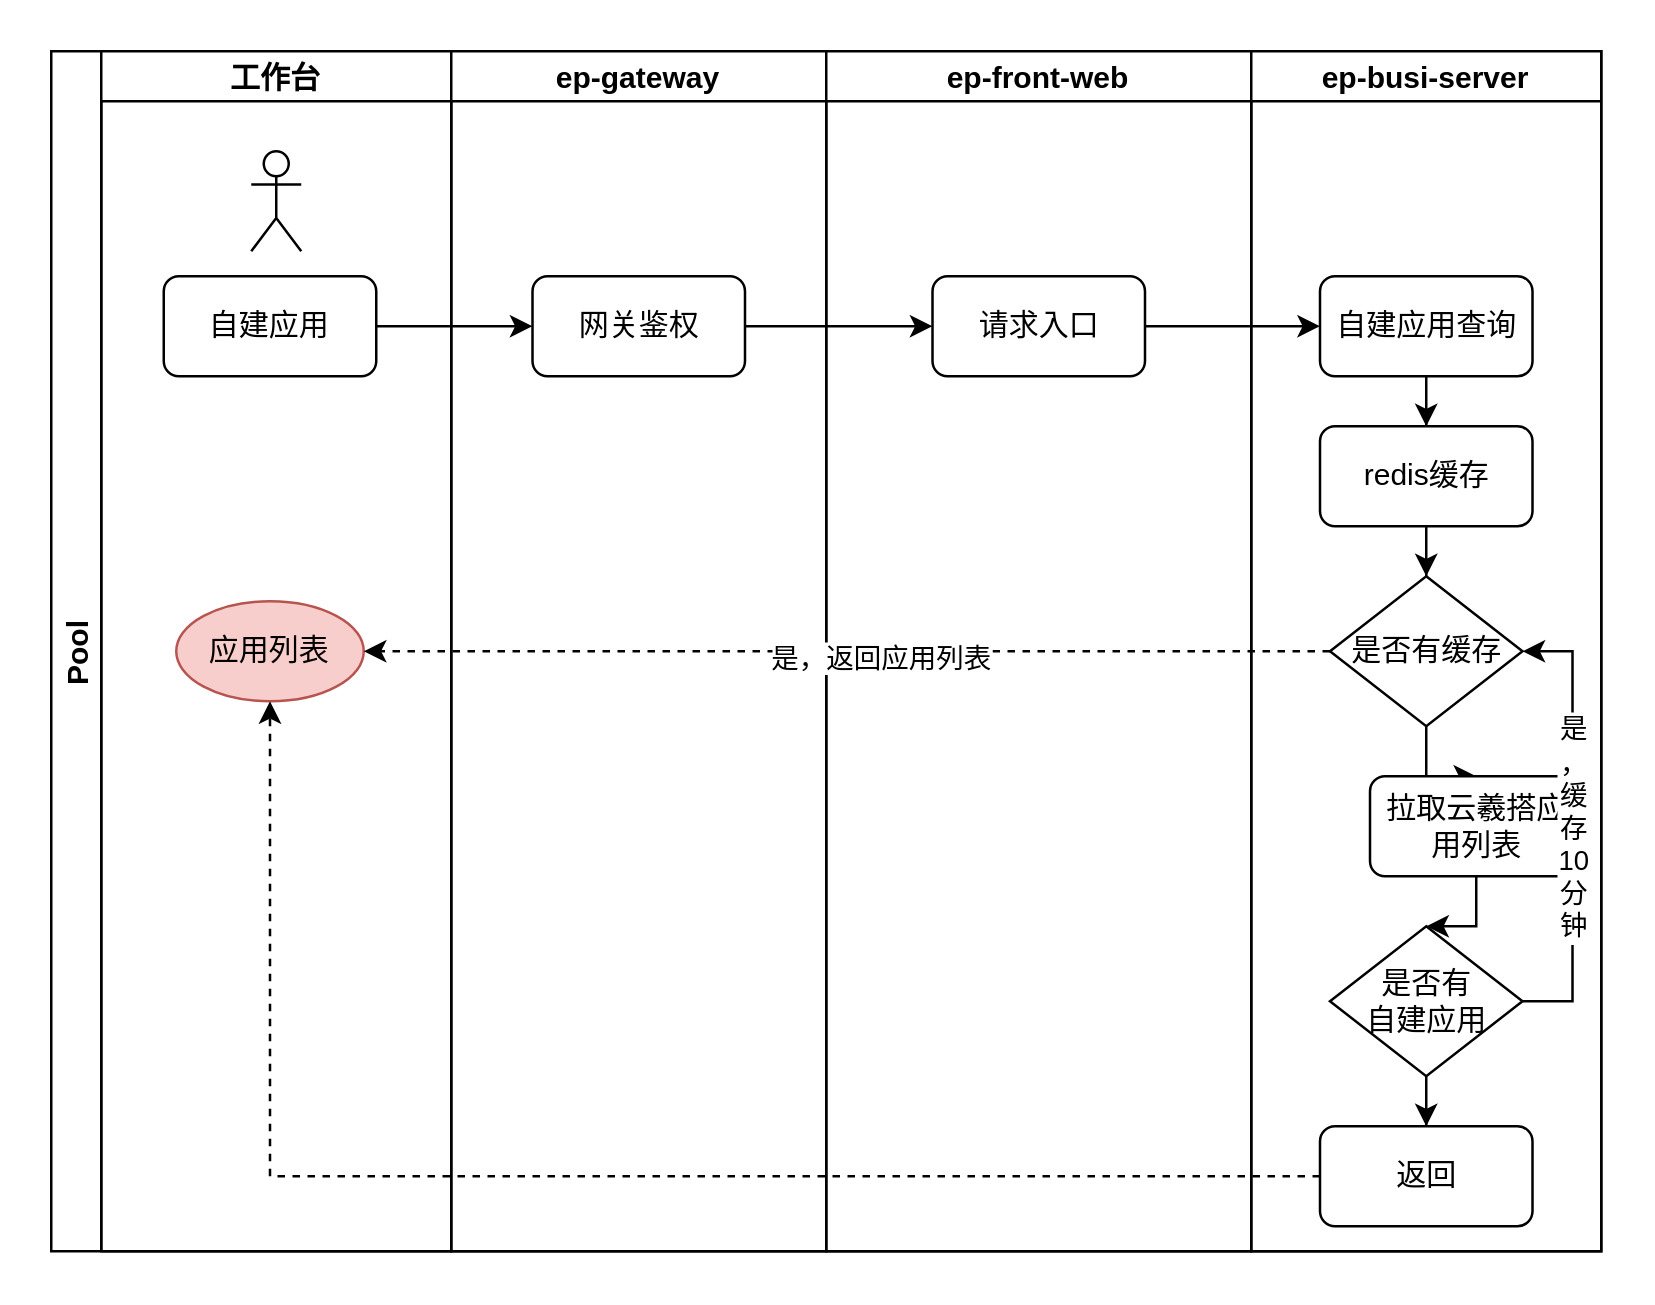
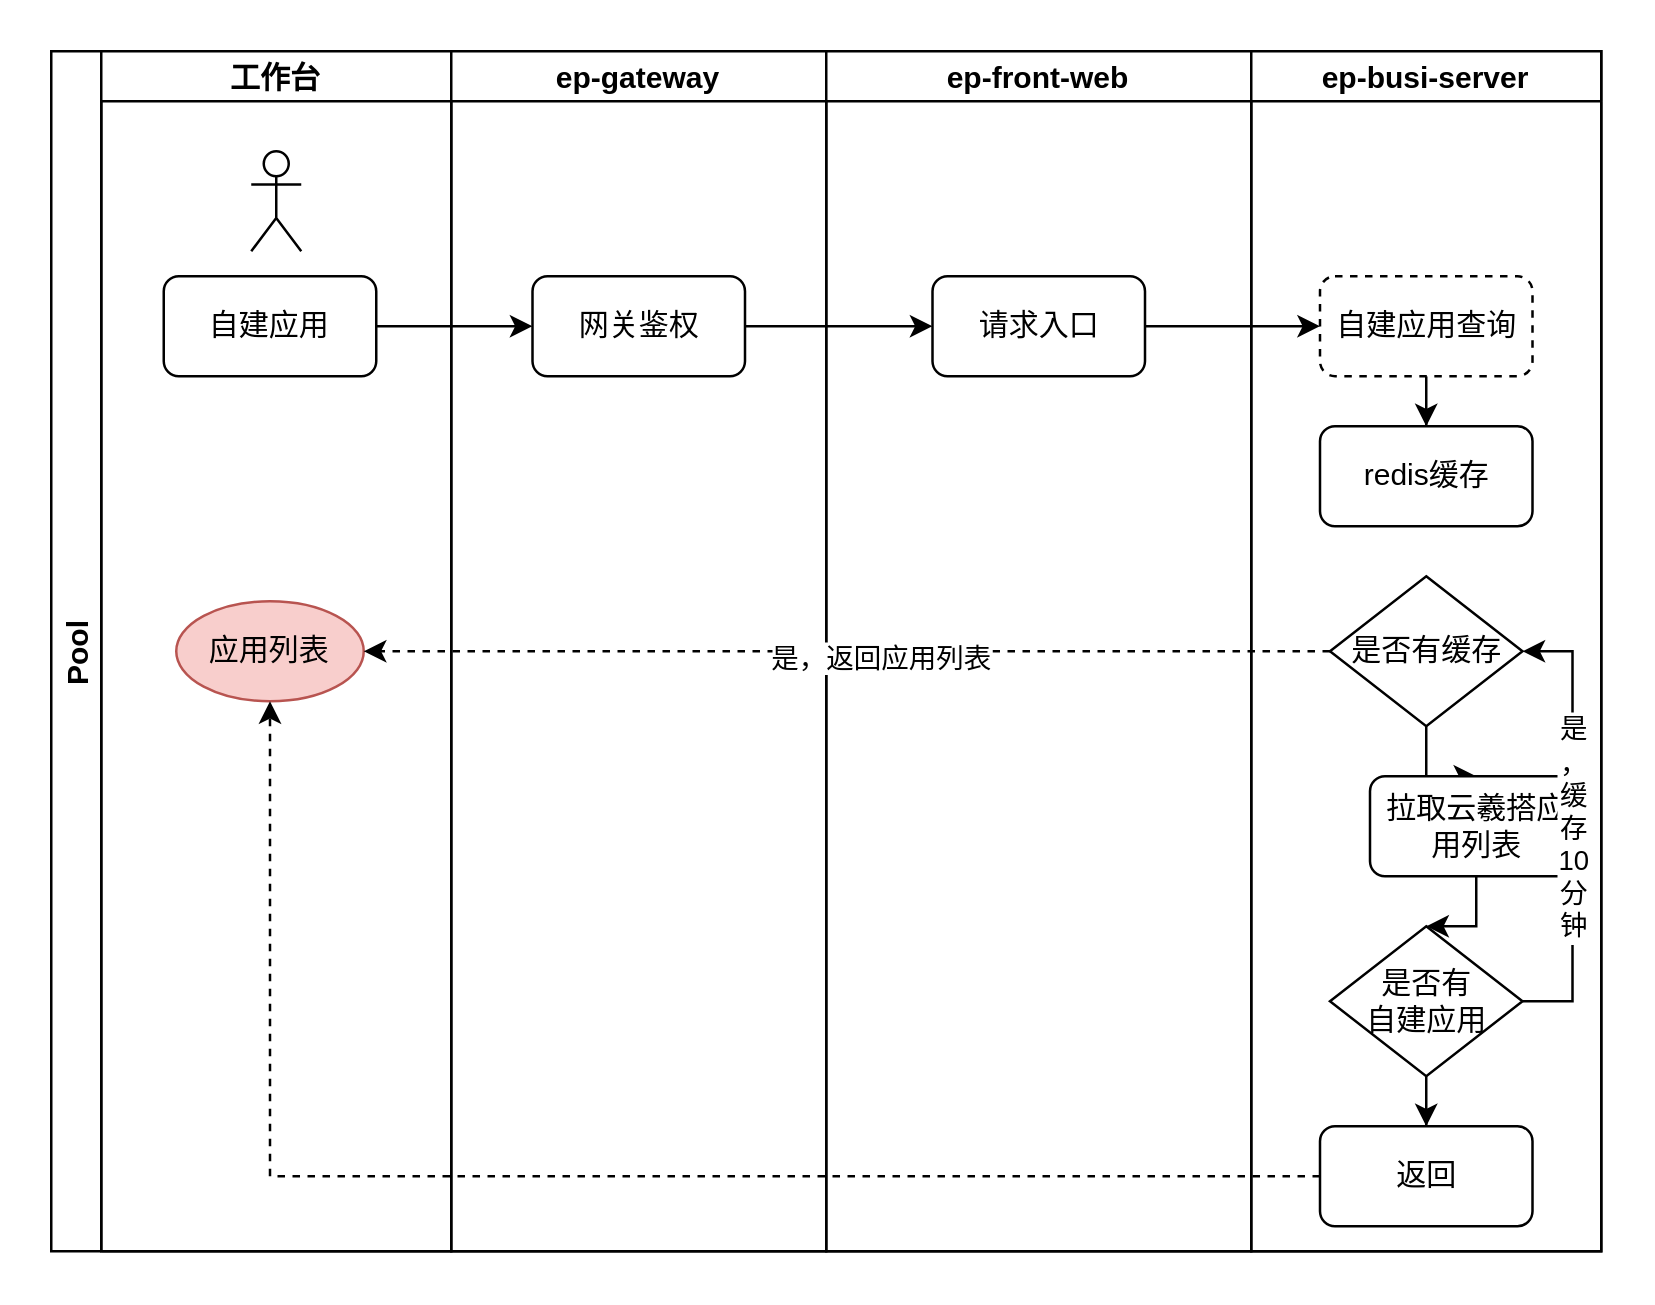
(1426, 326) -> (1426, 326)
(1426, 559) -> none
